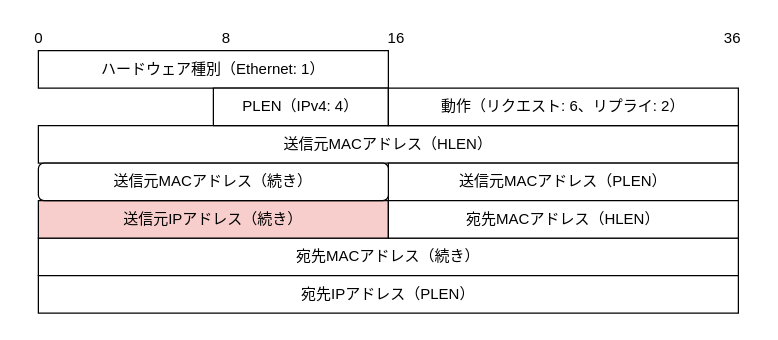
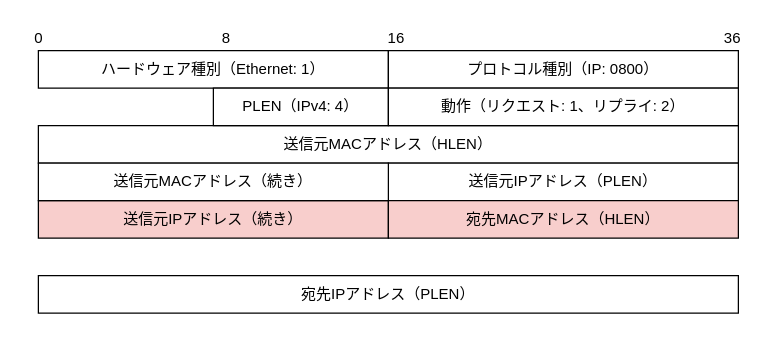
none -> (563, 69)
(563, 107) -> (563, 107)
(213, 182) -> (213, 182)
(563, 182) -> (563, 182)
(563, 219) -> (563, 219)
(388, 257) -> none
